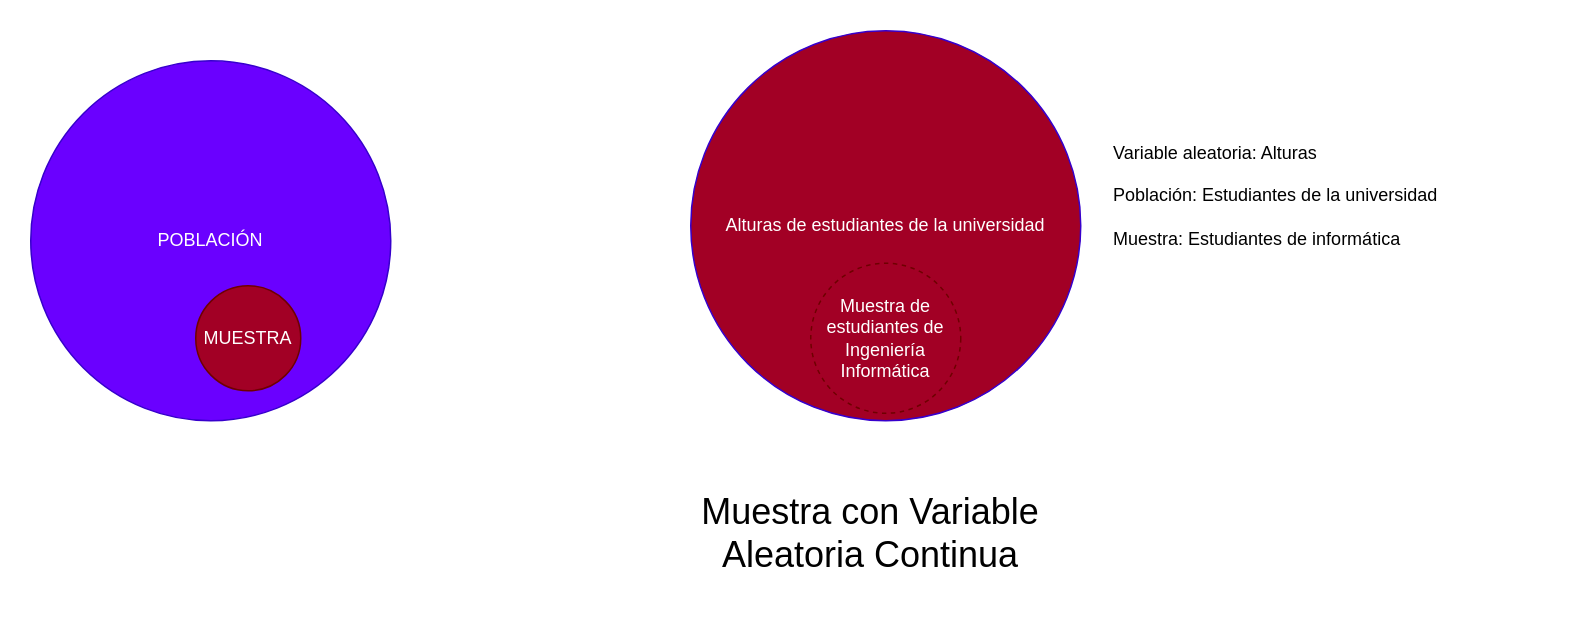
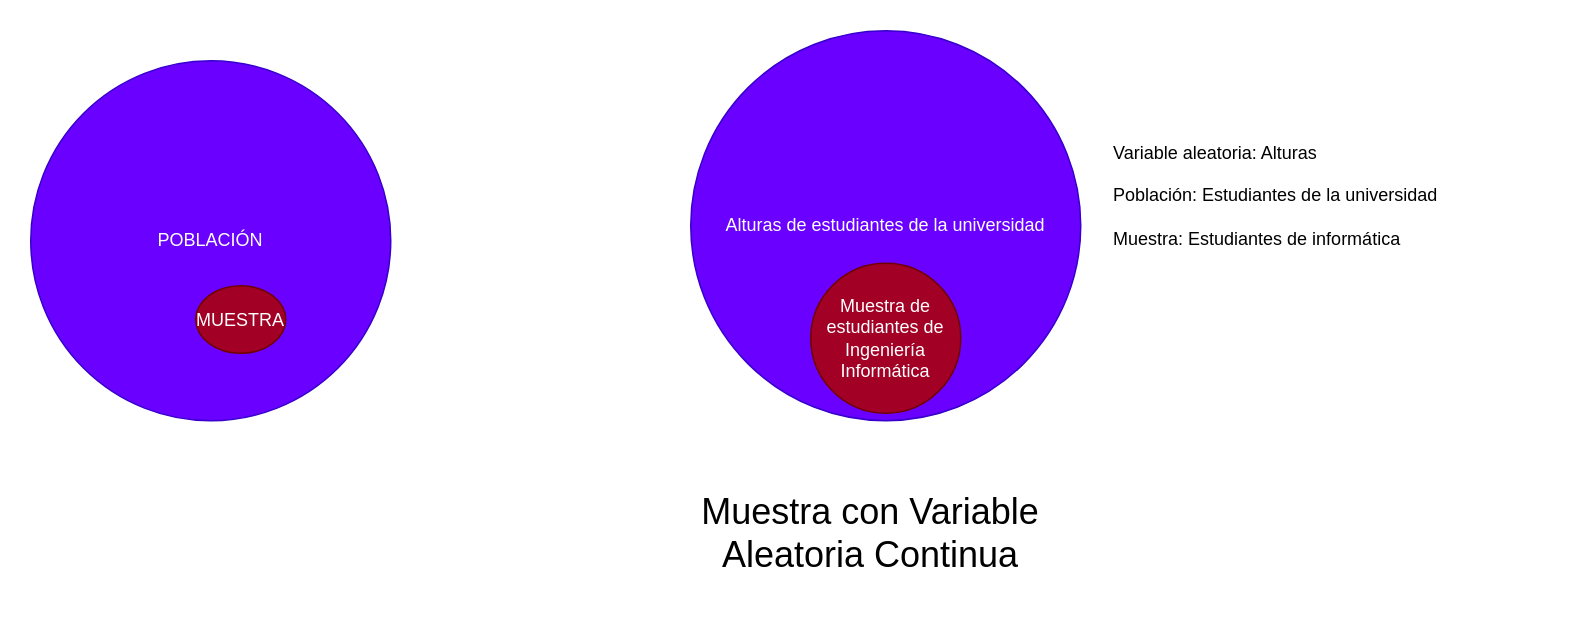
(886, 226) -> (886, 226)
(248, 338) -> (241, 320)
(886, 338) -> (886, 338)
